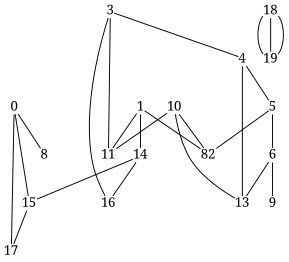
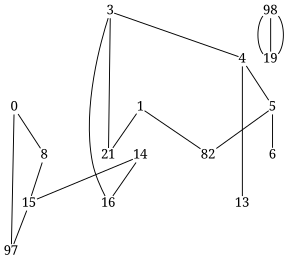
(271, 11) -> (271, 11)
(174, 107) -> none
(141, 124) -> none
(22, 155) -> (37, 179)
(108, 155) -> (108, 155)
(258, 179) -> none
(273, 203) -> none
(11, 251) -> (11, 251)
